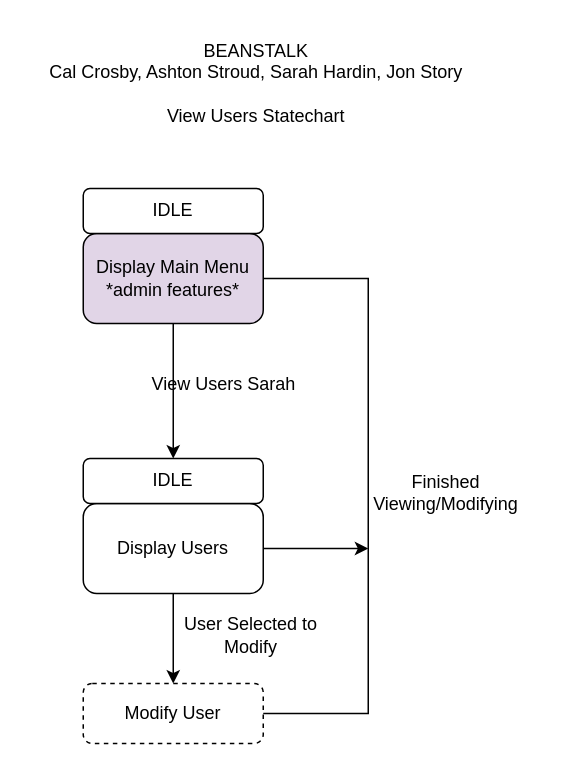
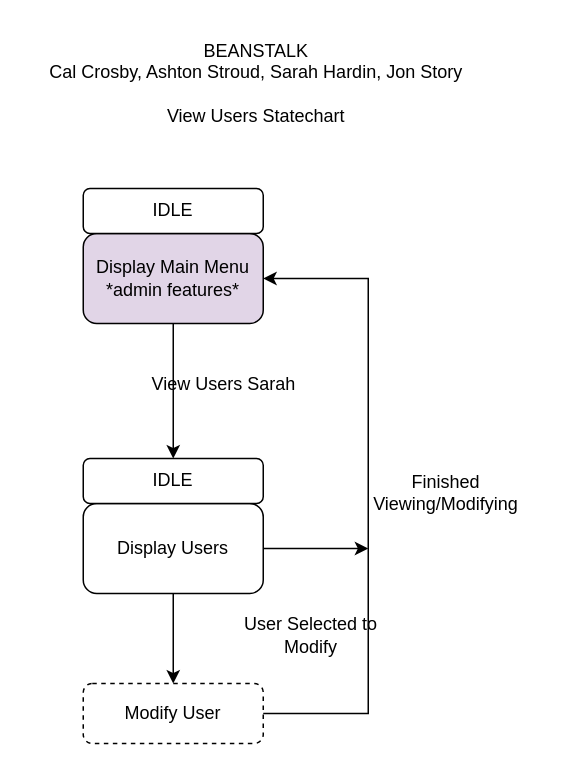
(270, 278) -> (275, 278)
(251, 635) -> (311, 635)
